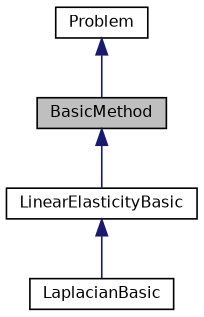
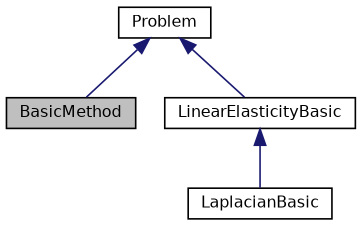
(102, 167) -> (218, 73)
